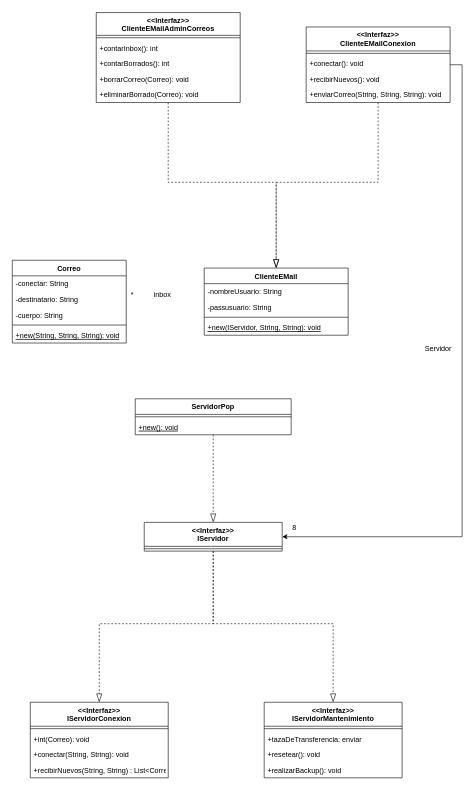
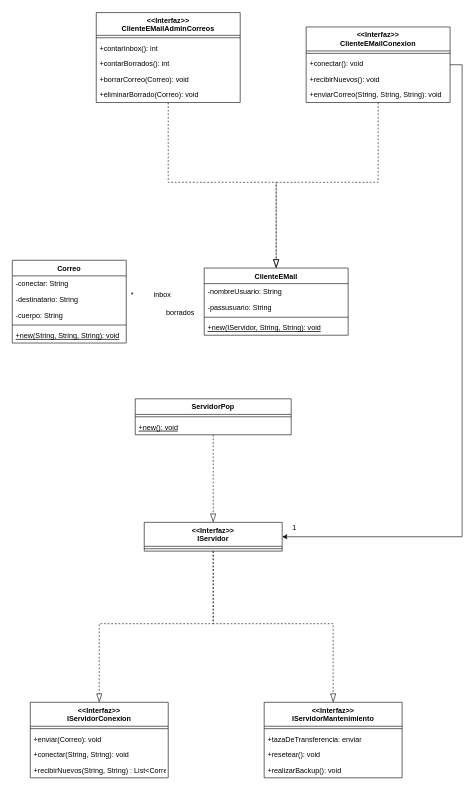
none -> (180, 312)
(438, 349) -> none
(295, 528) -> (295, 528)
(66, 739) -> (72, 739)
